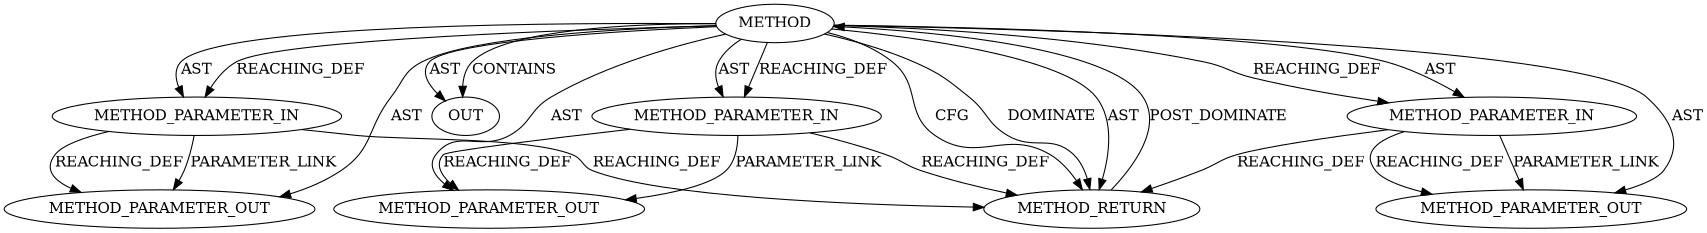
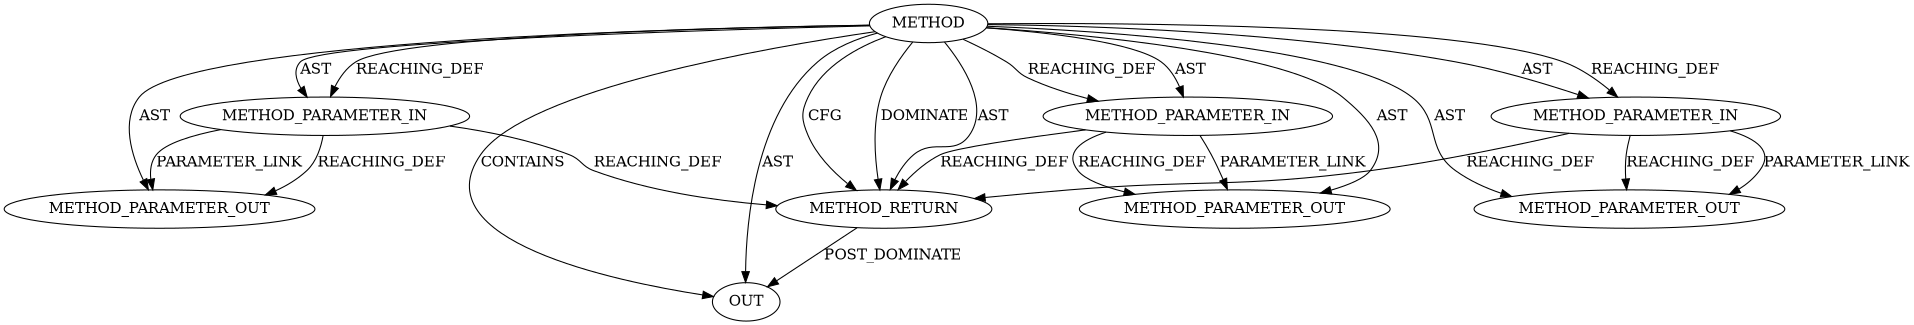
(1051, 53) -> (817, 254)
